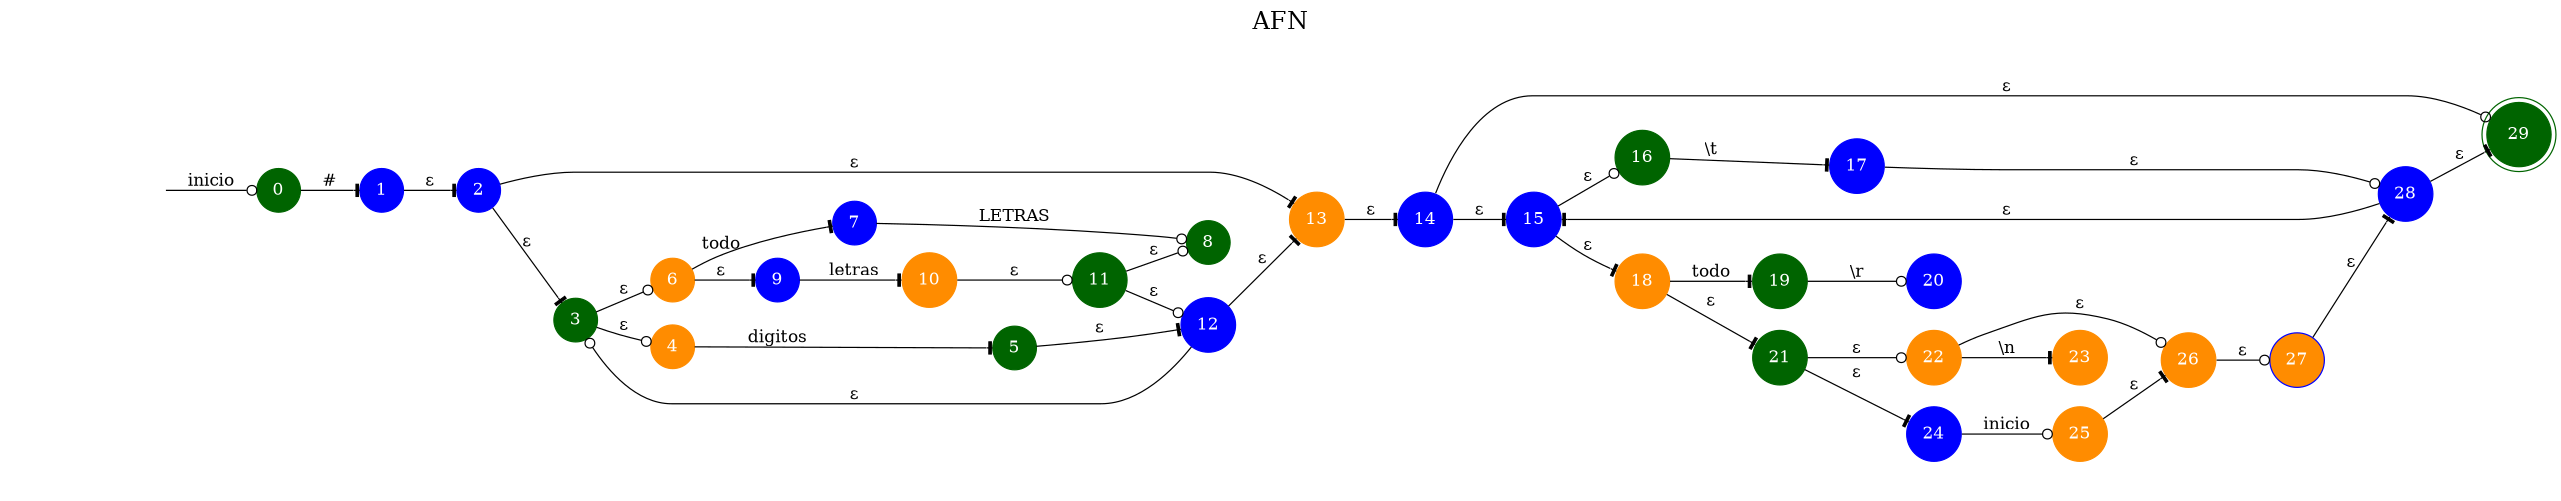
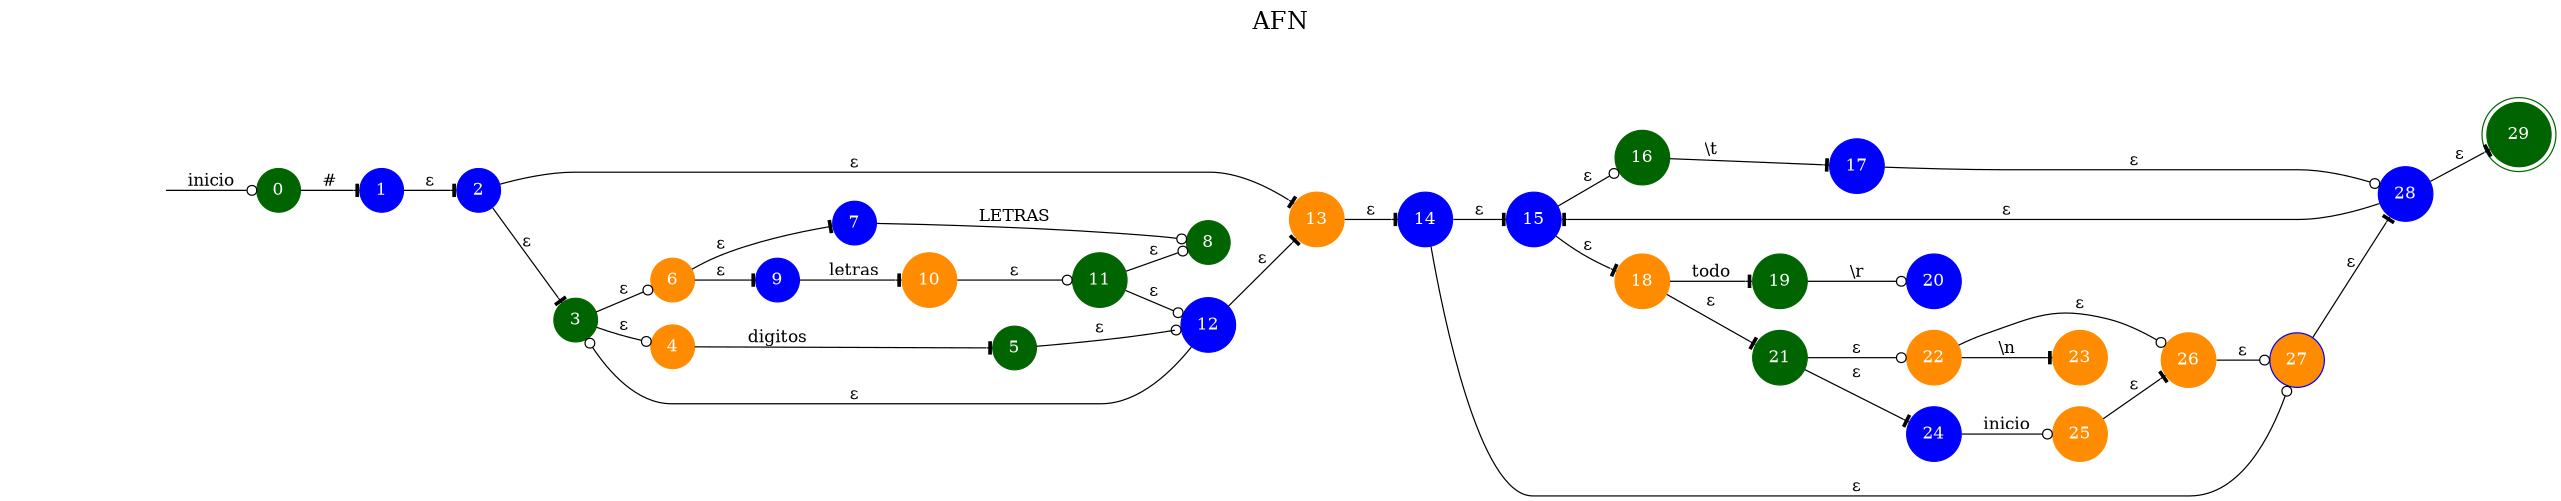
(1935, 96) -> (1795, 496)
(721, 244) -> (721, 244)
(1106, 340) -> (1106, 340)
